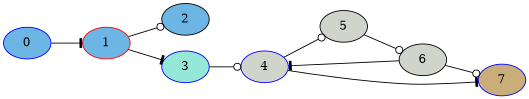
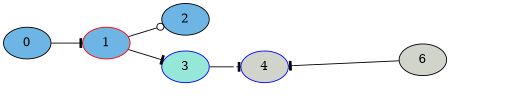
(344, 26) -> none
(27, 43) -> (27, 43)
(222, 67) -> (222, 67)
(502, 80) -> none
